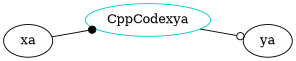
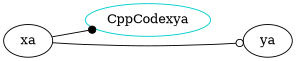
(218, 32) -> (144, 46)
